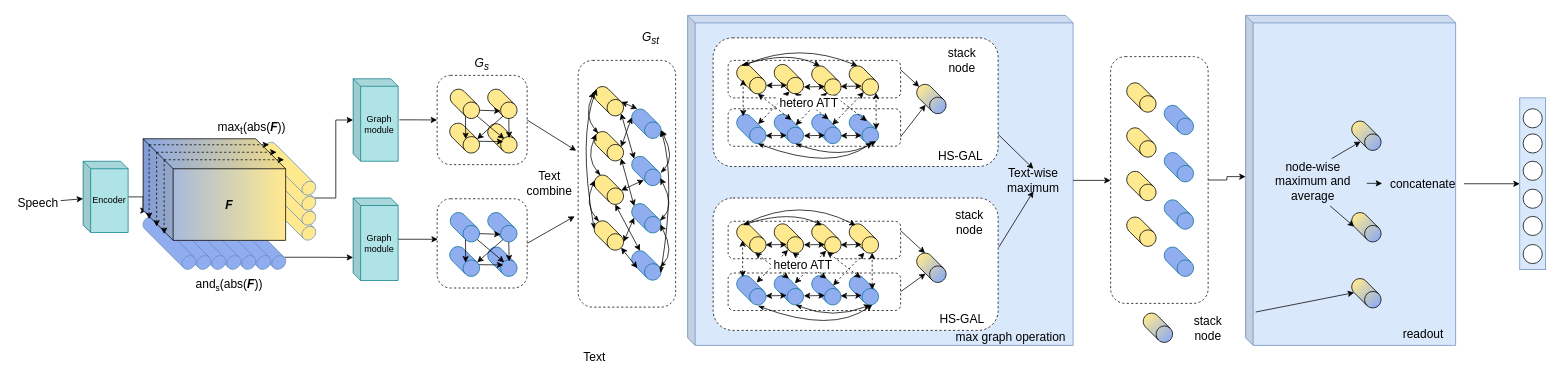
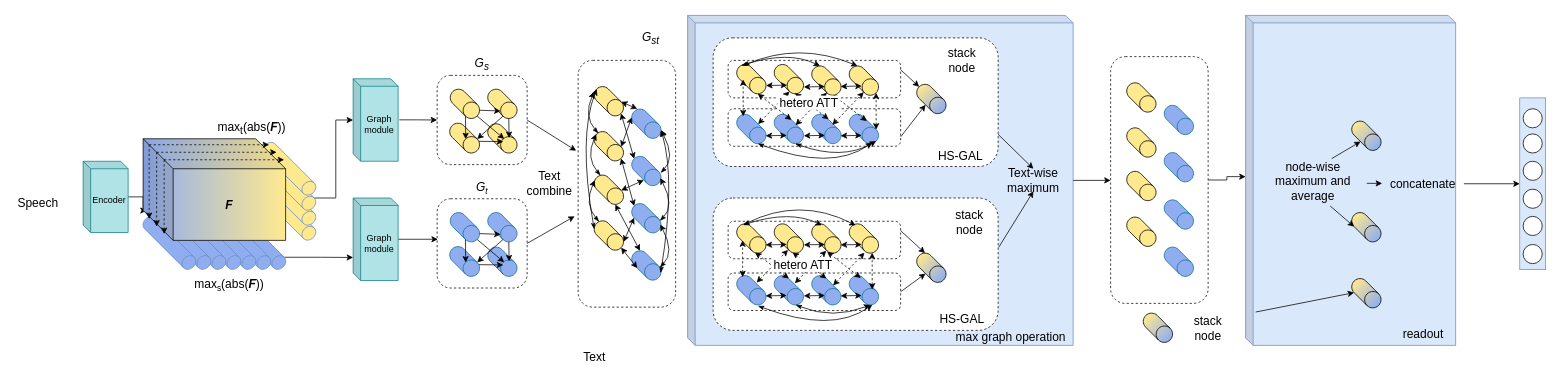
none -> (482, 188)
(69, 200) -> none
(229, 285) -> (229, 285)
